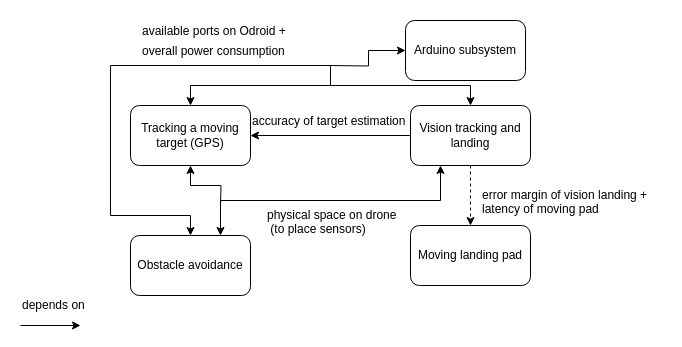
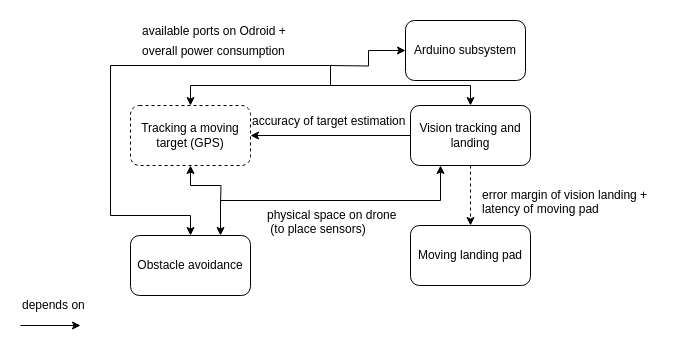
(191, 136) -> (191, 136)
